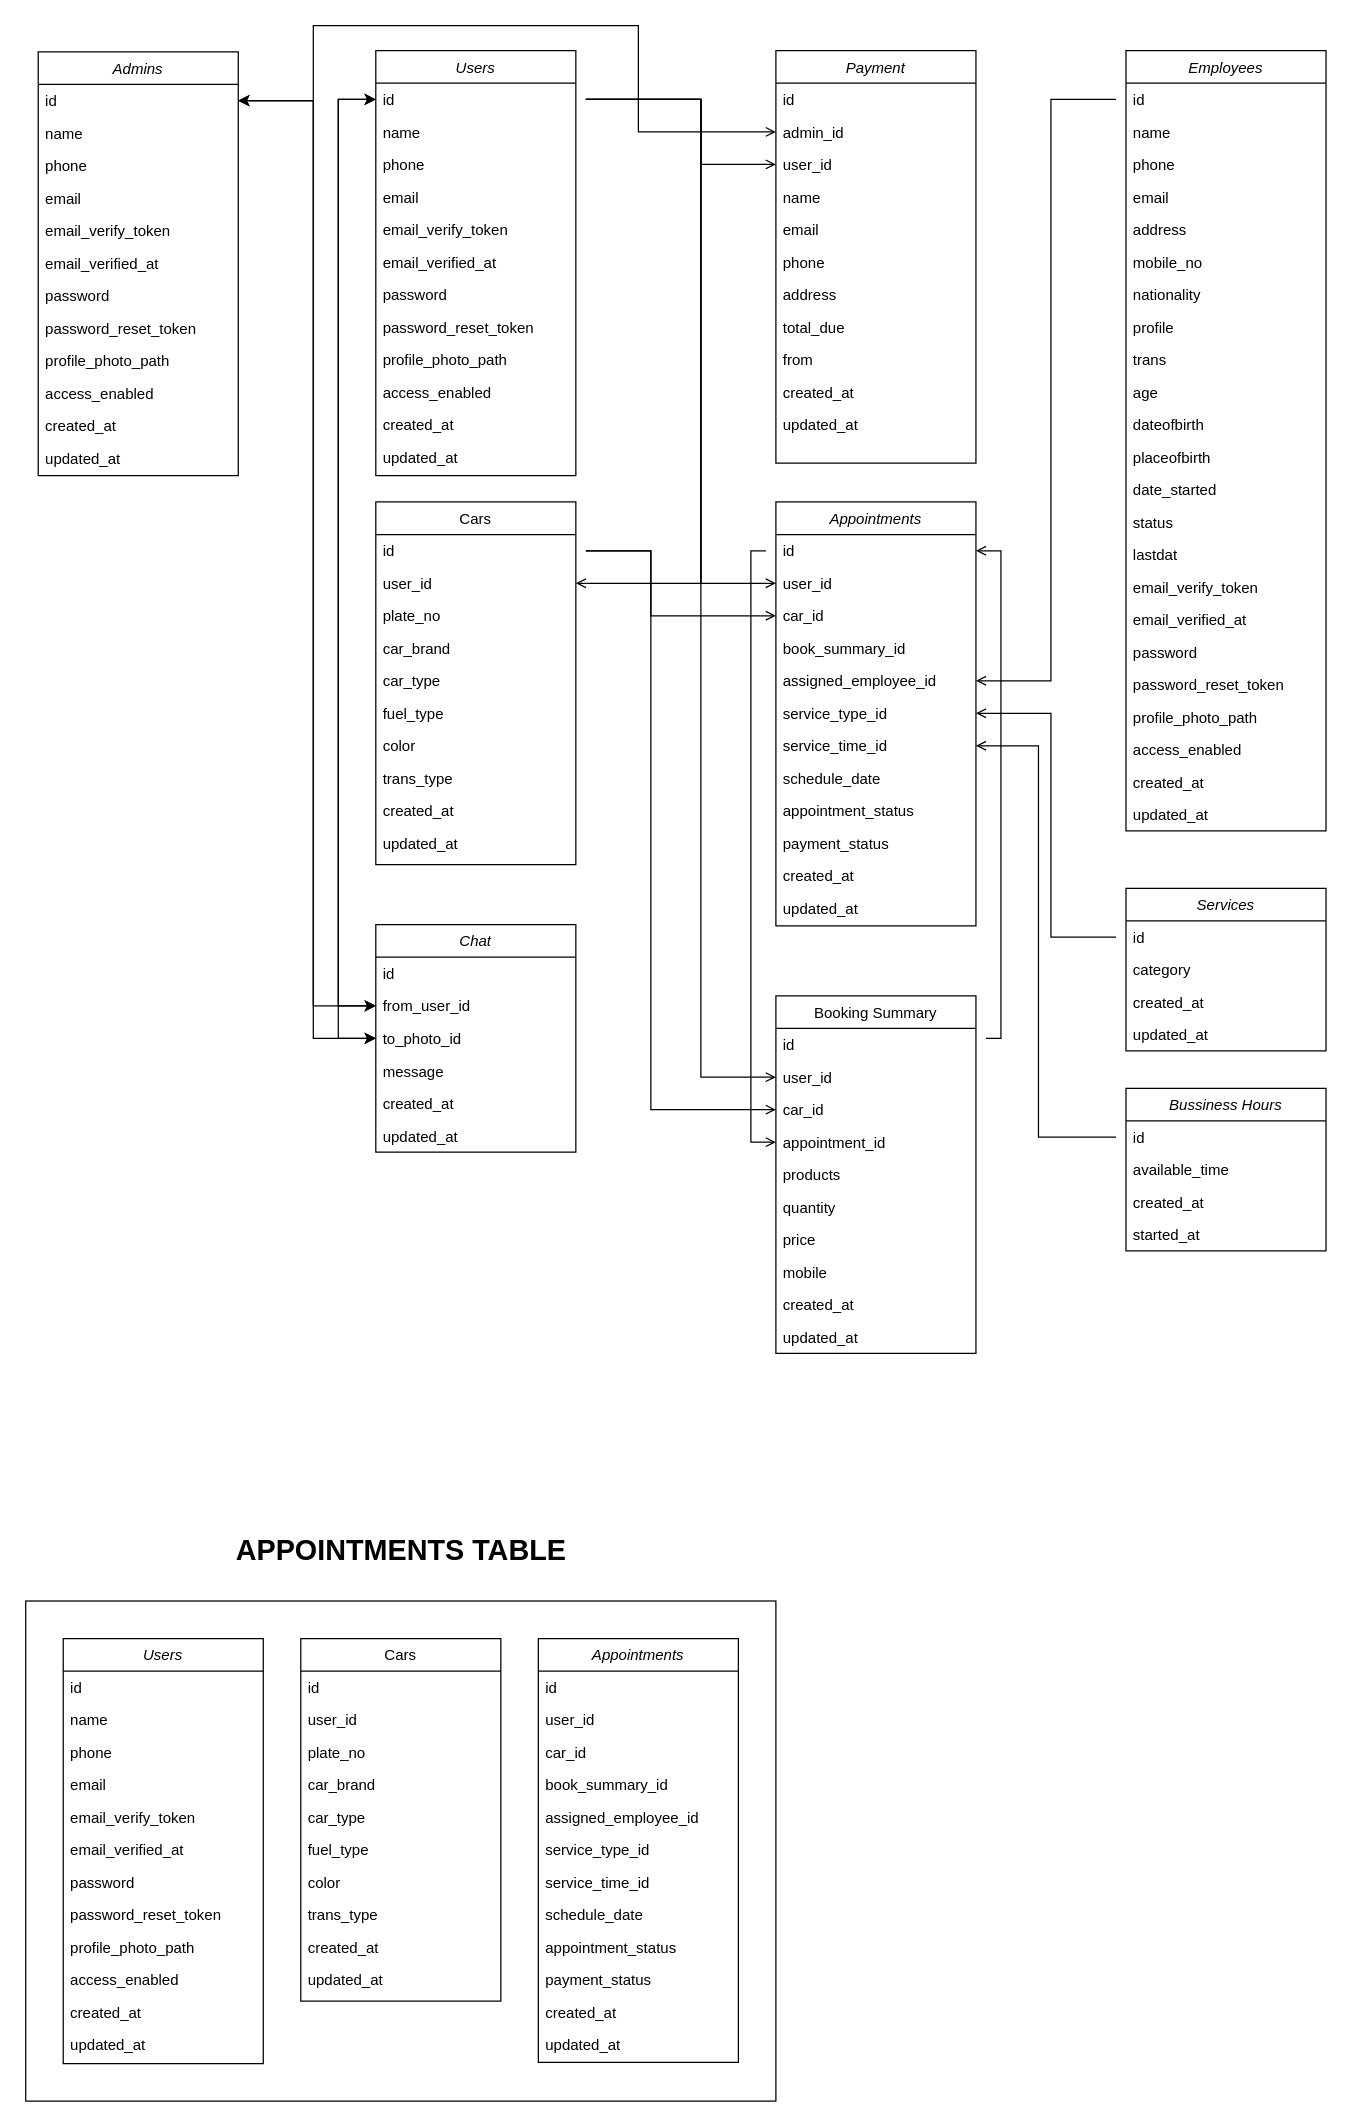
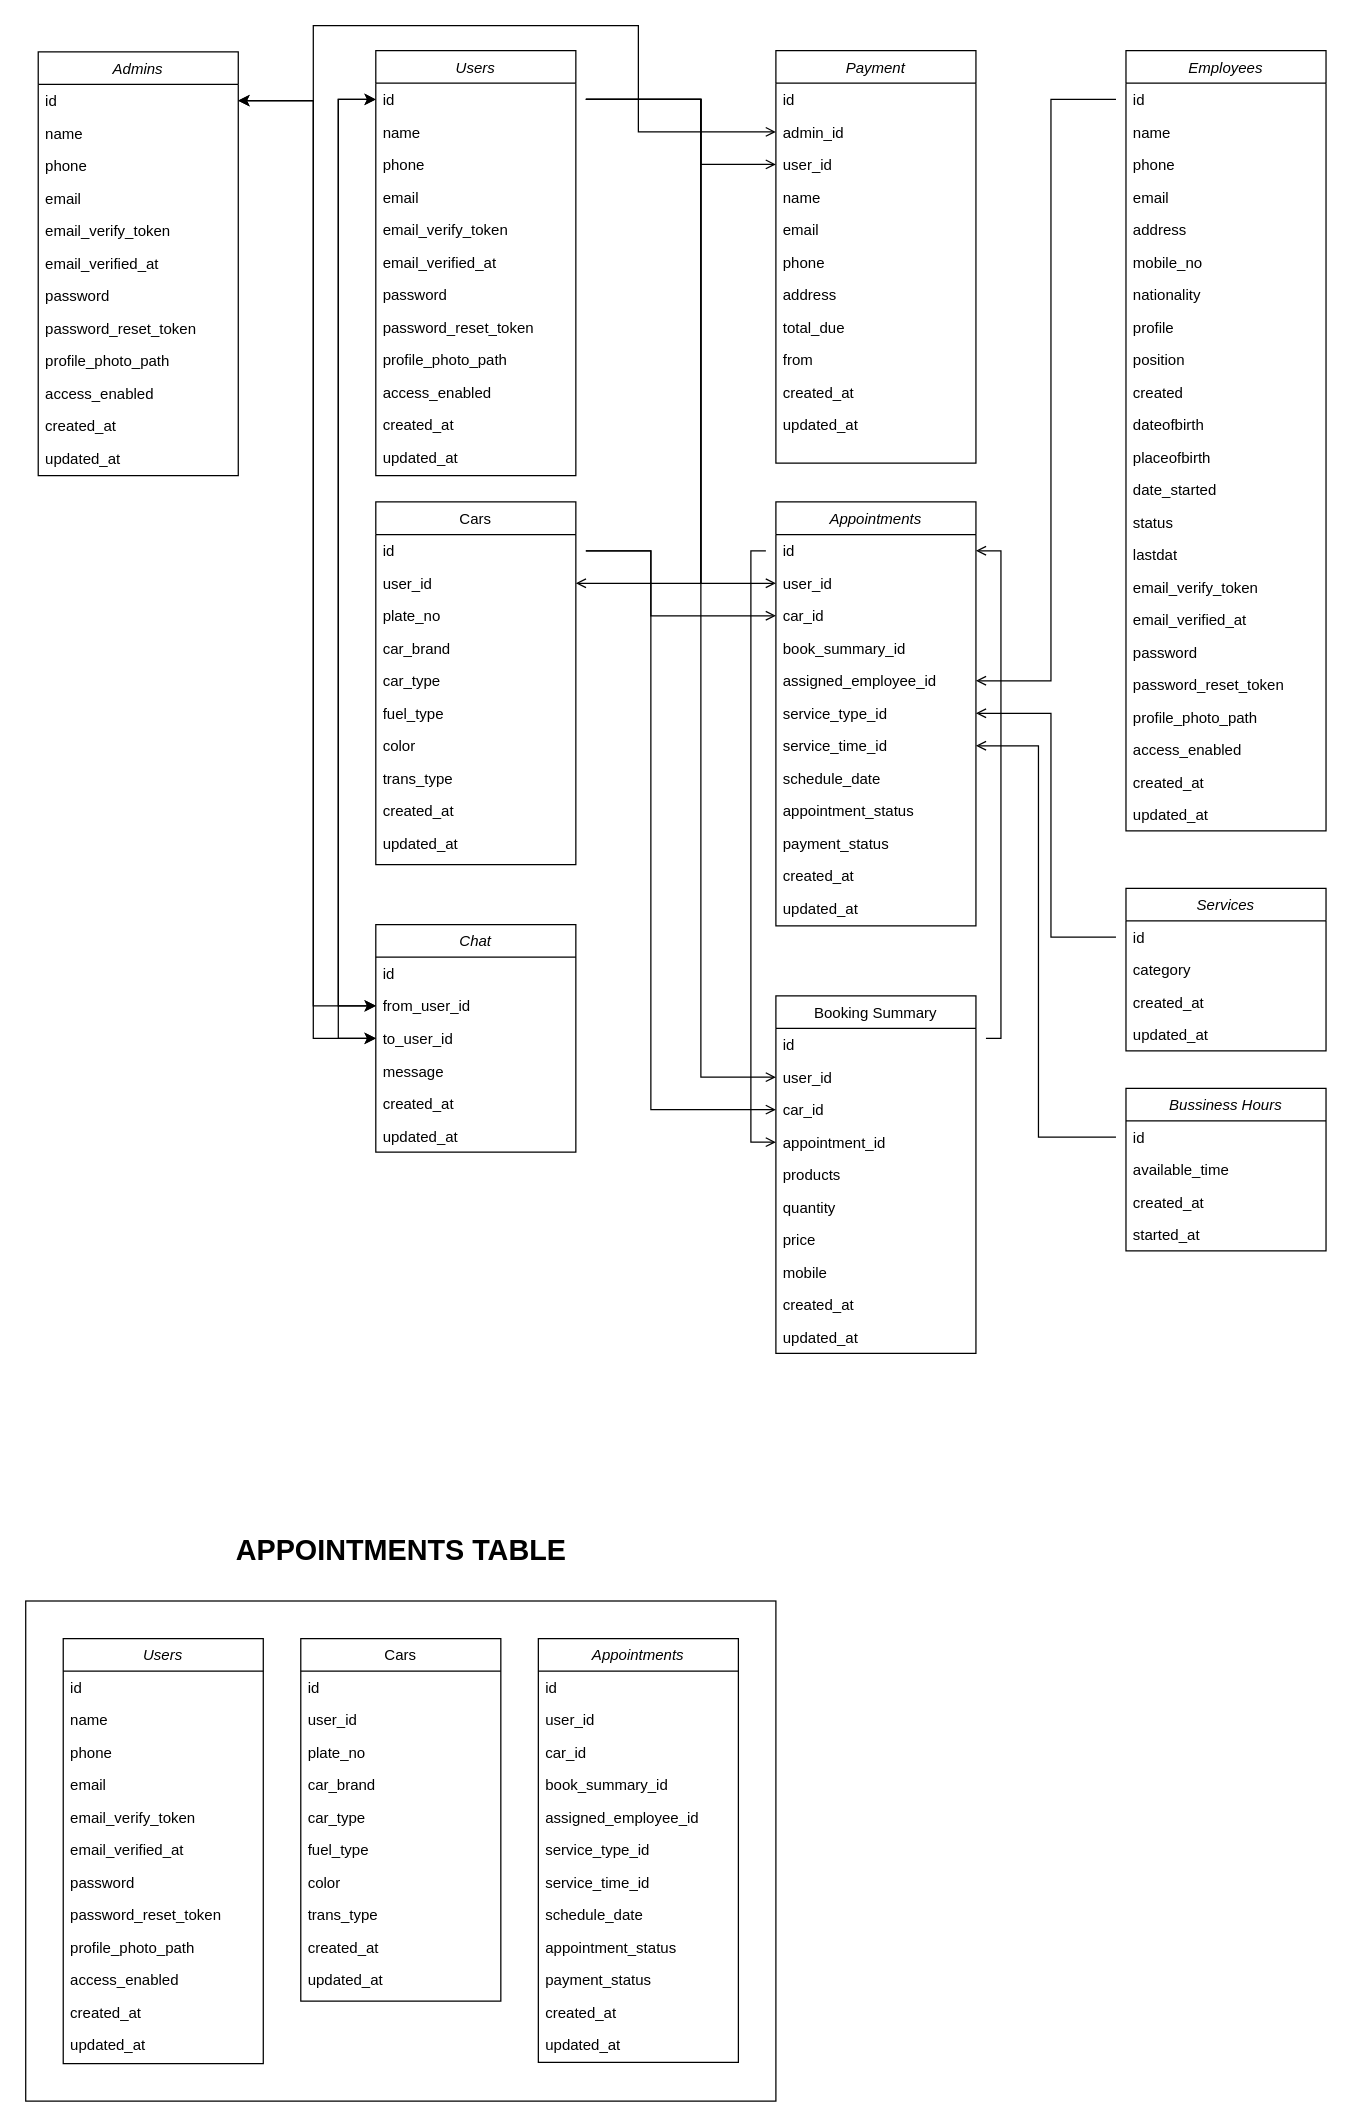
(1154, 360) -> (1162, 360)
(1145, 393) -> (1162, 393)
(427, 1039) -> (423, 1039)
